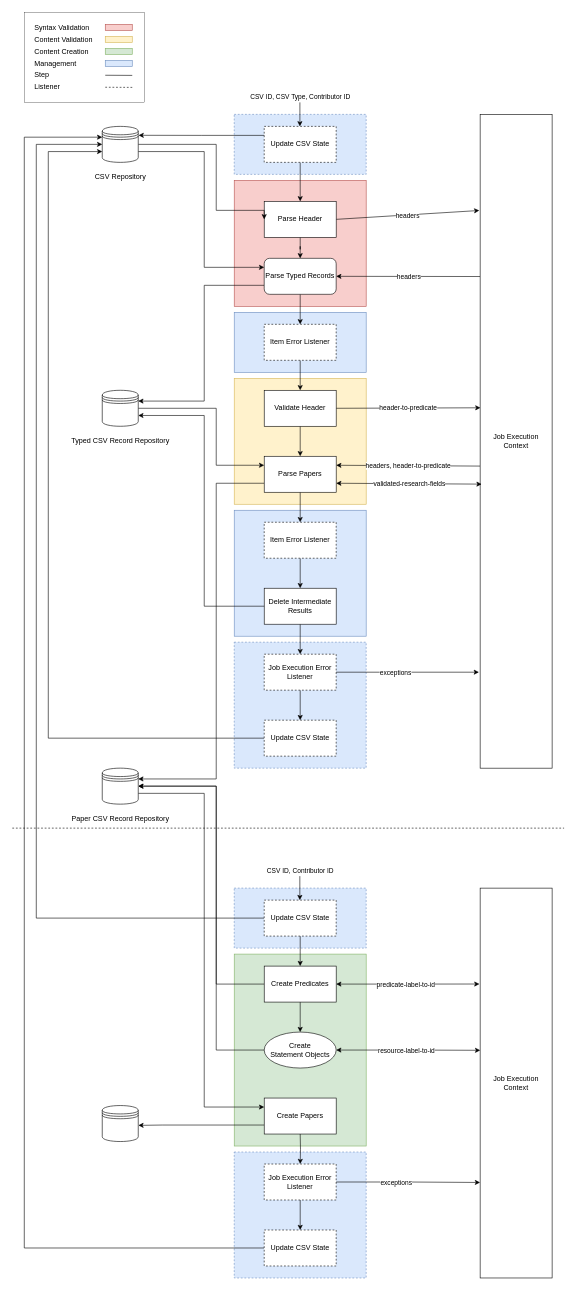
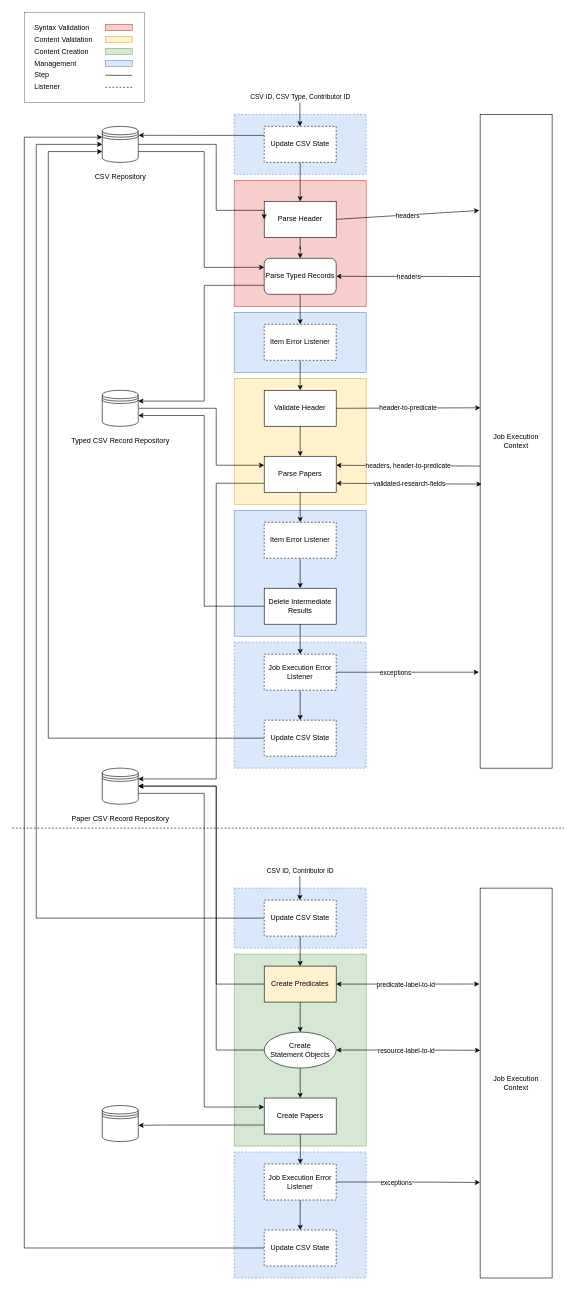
(300, 984) -> (300, 984)
none -> (300, 1092)
